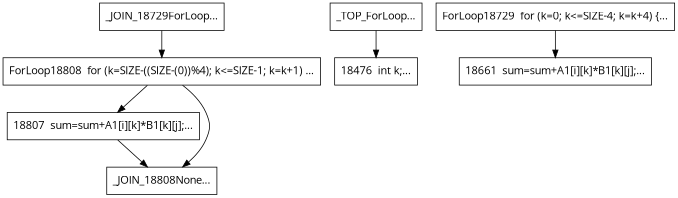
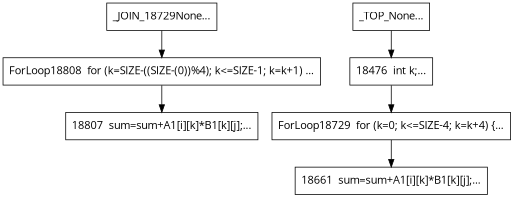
(162, 17) -> (162, 17)
(376, 17) -> (391, 17)
none -> (391, 95)
(162, 181) -> none
